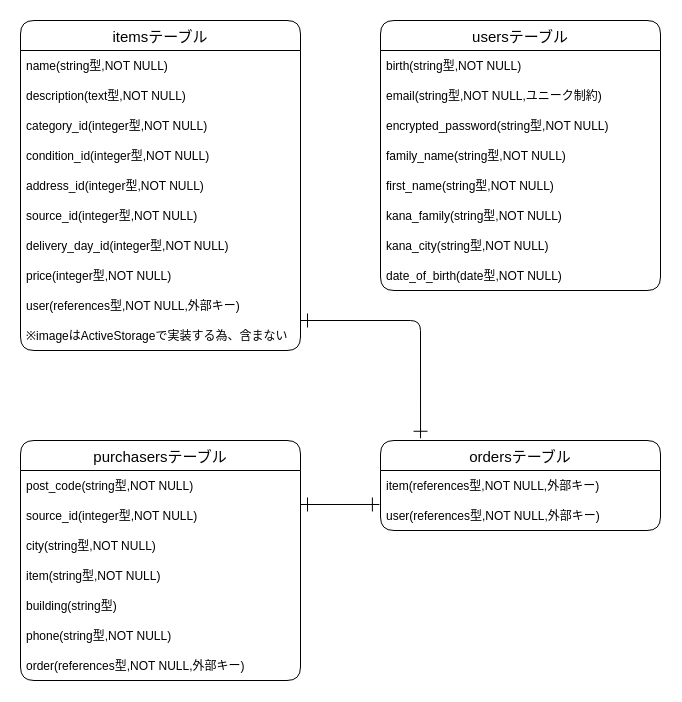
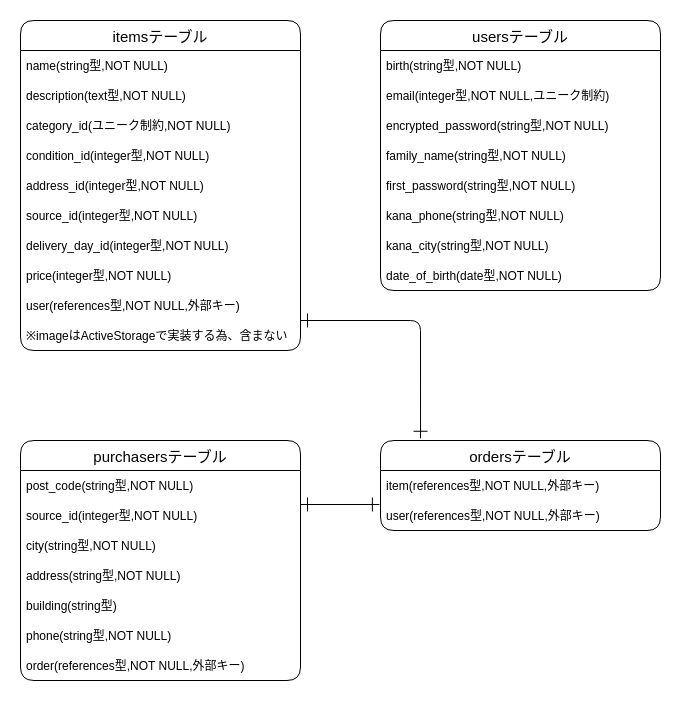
(496, 96) -> (499, 96)
(123, 126) -> (131, 126)
(476, 186) -> (490, 186)
(478, 216) -> (478, 216)
(96, 576) -> (108, 576)
